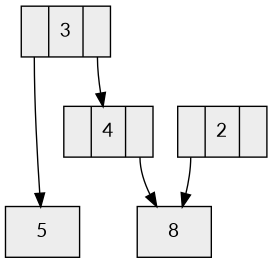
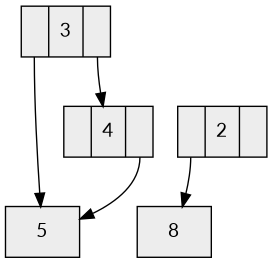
(143, 176) -> (125, 191)
